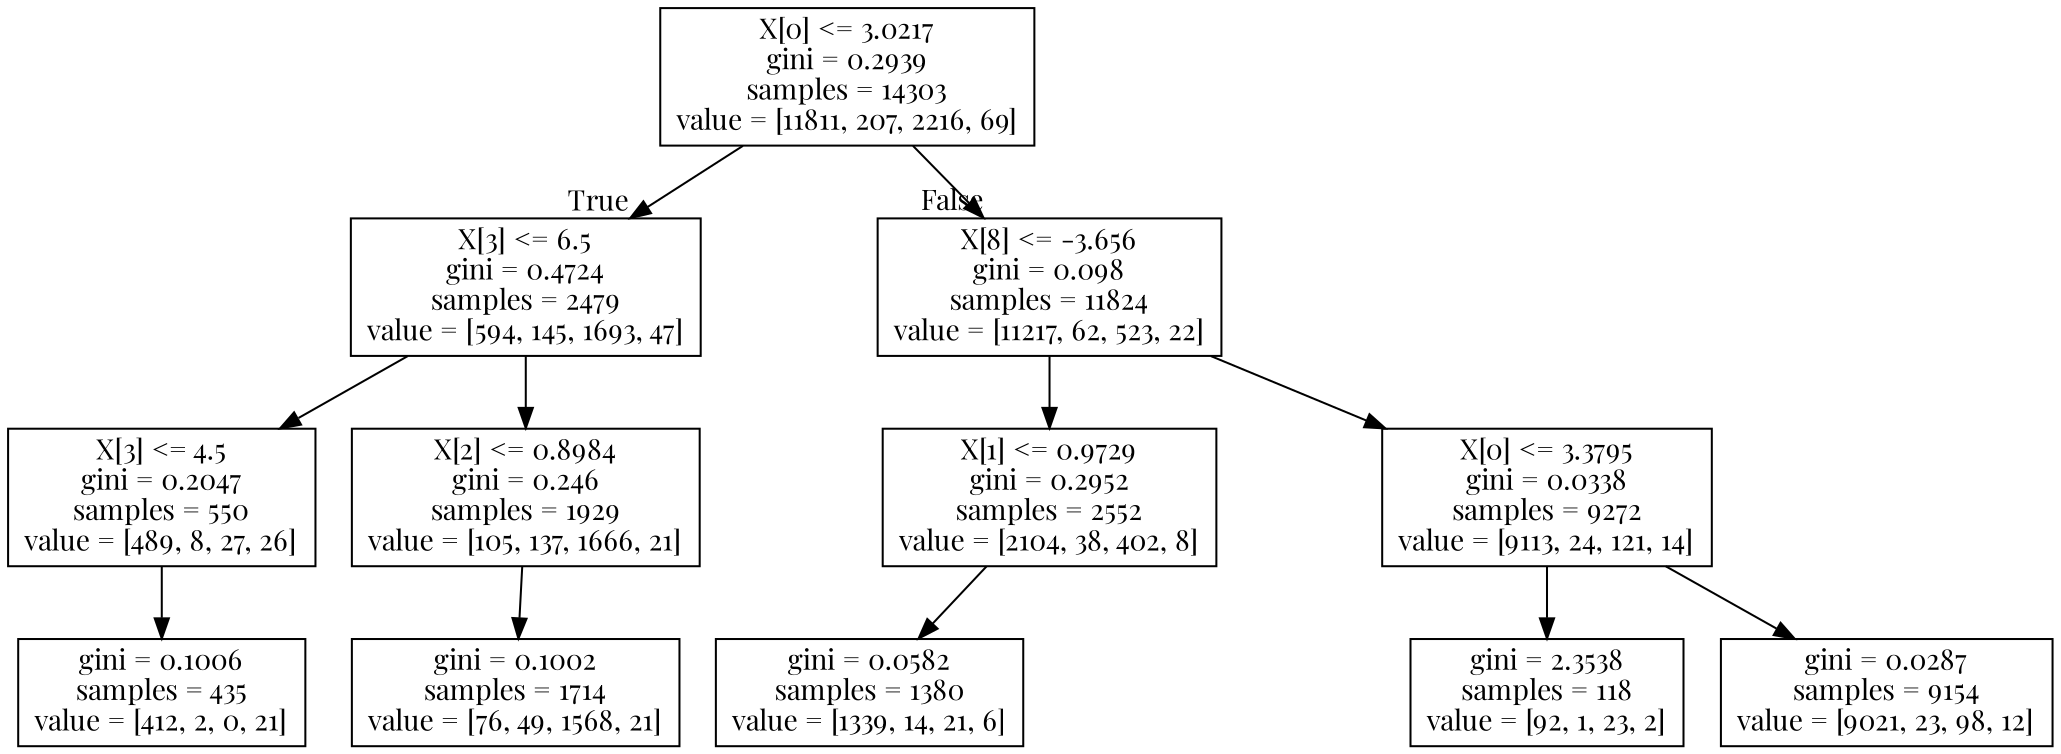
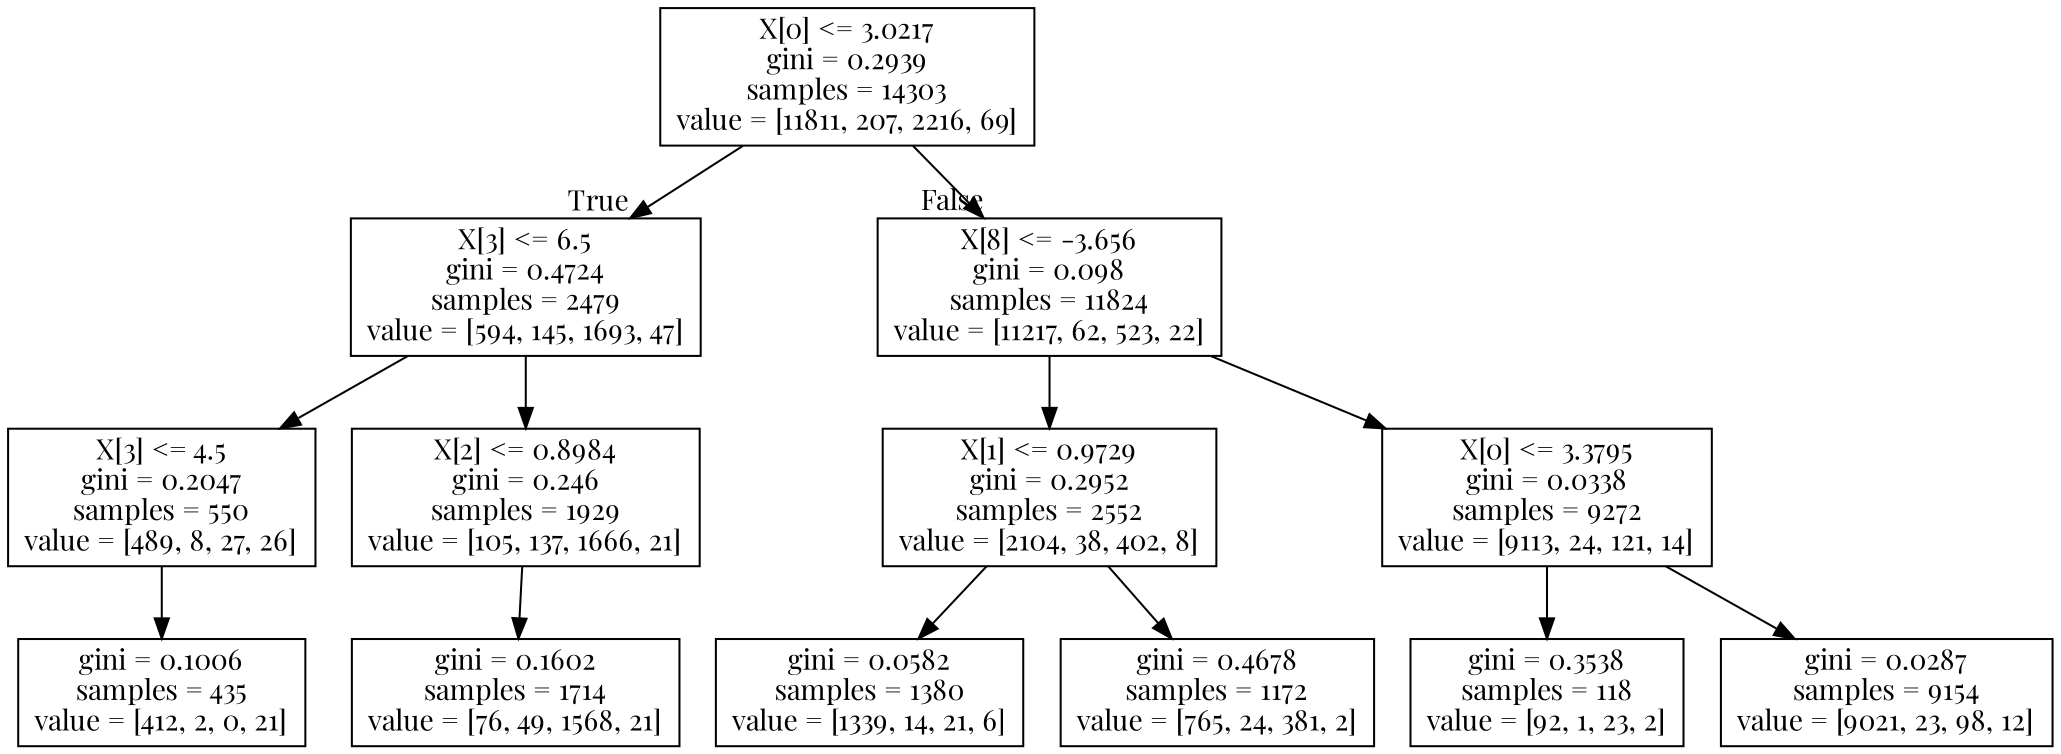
(516, 693) -> (516, 693)
none -> (1217, 693)
(1547, 693) -> (1547, 693)
